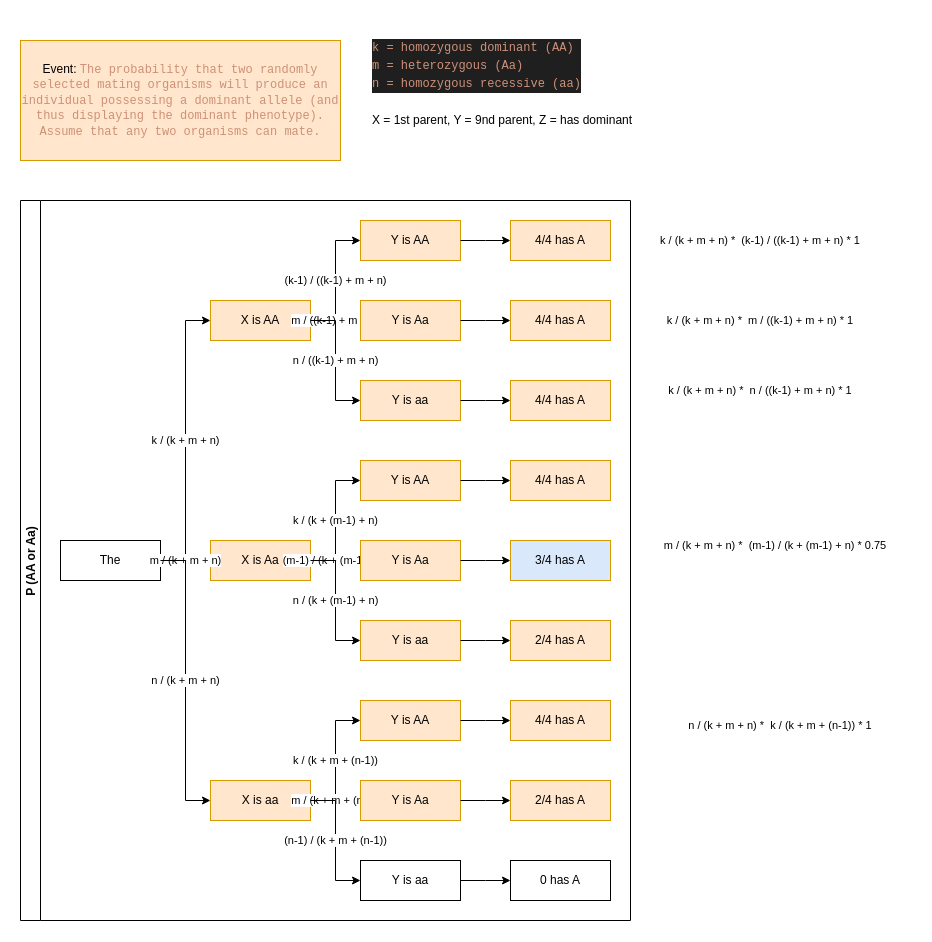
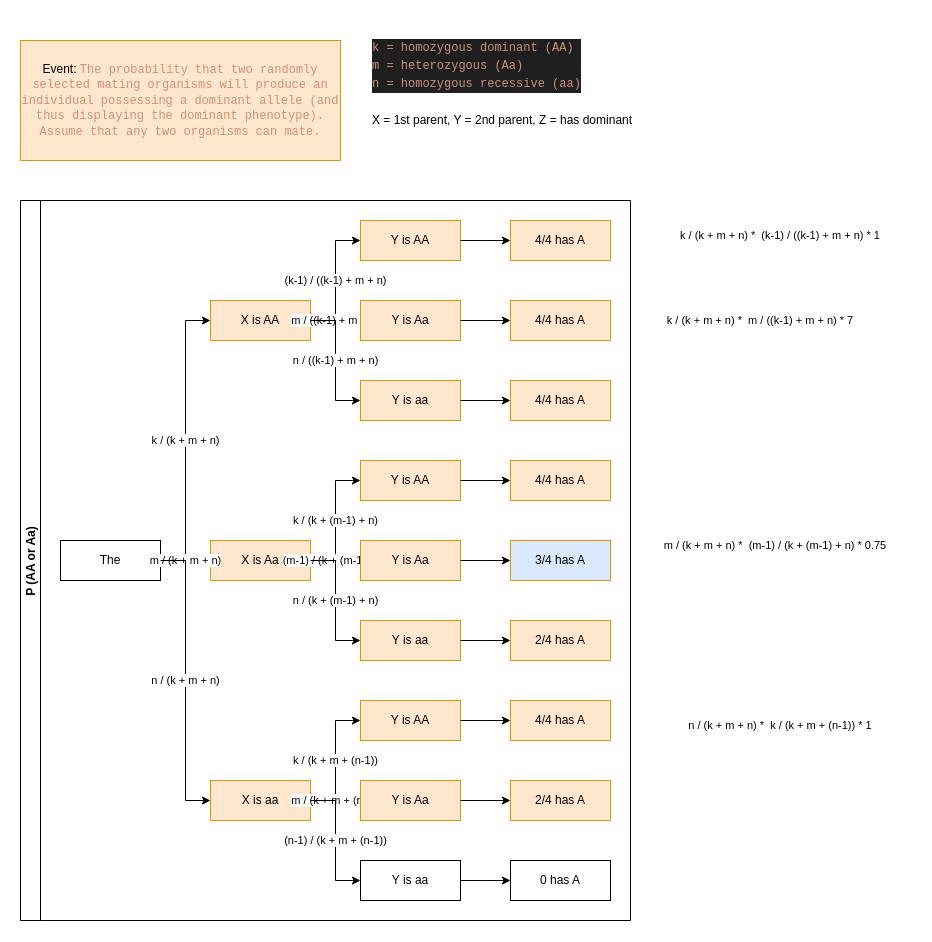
(512, 121) -> (512, 121)
(761, 241) -> (781, 236)
(761, 321) -> (761, 321)
(761, 391) -> none
